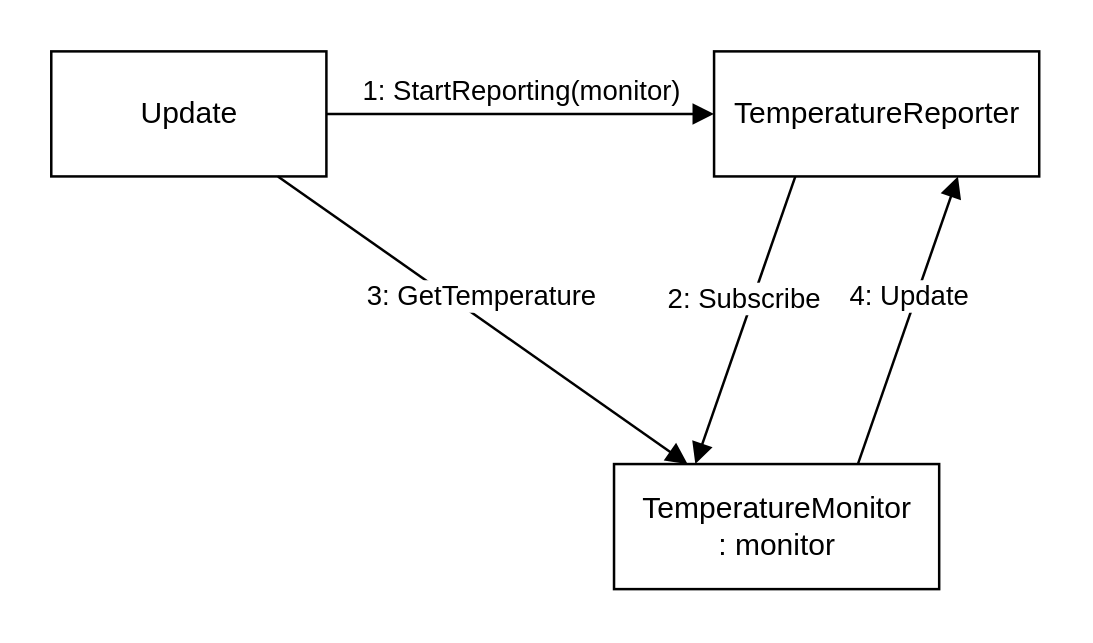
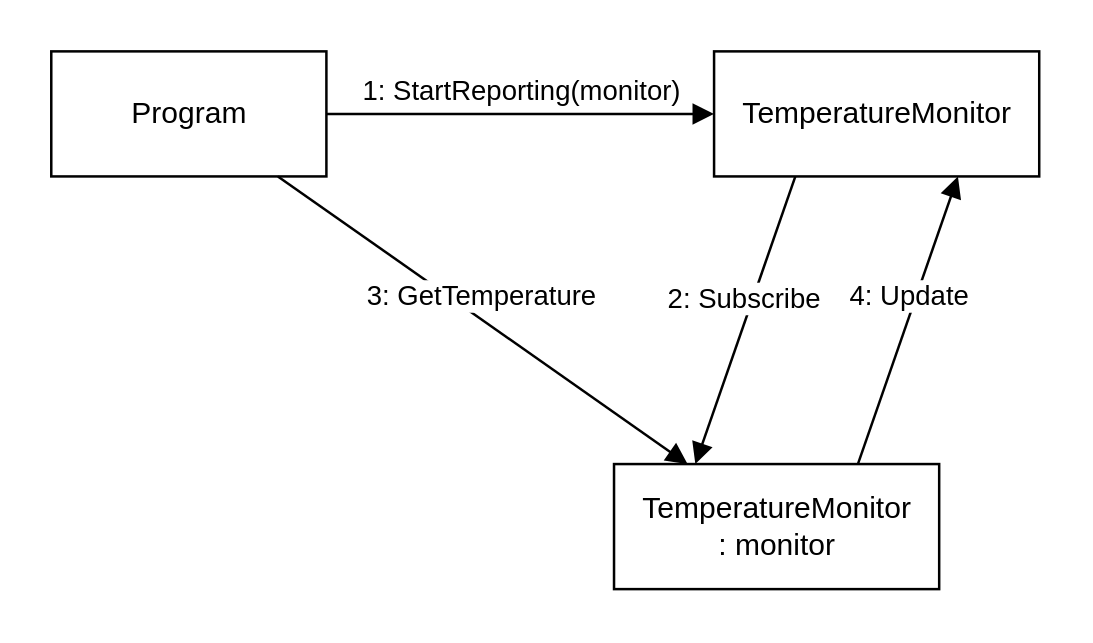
(190, 114) -> (190, 114)
(878, 114) -> (878, 114)
